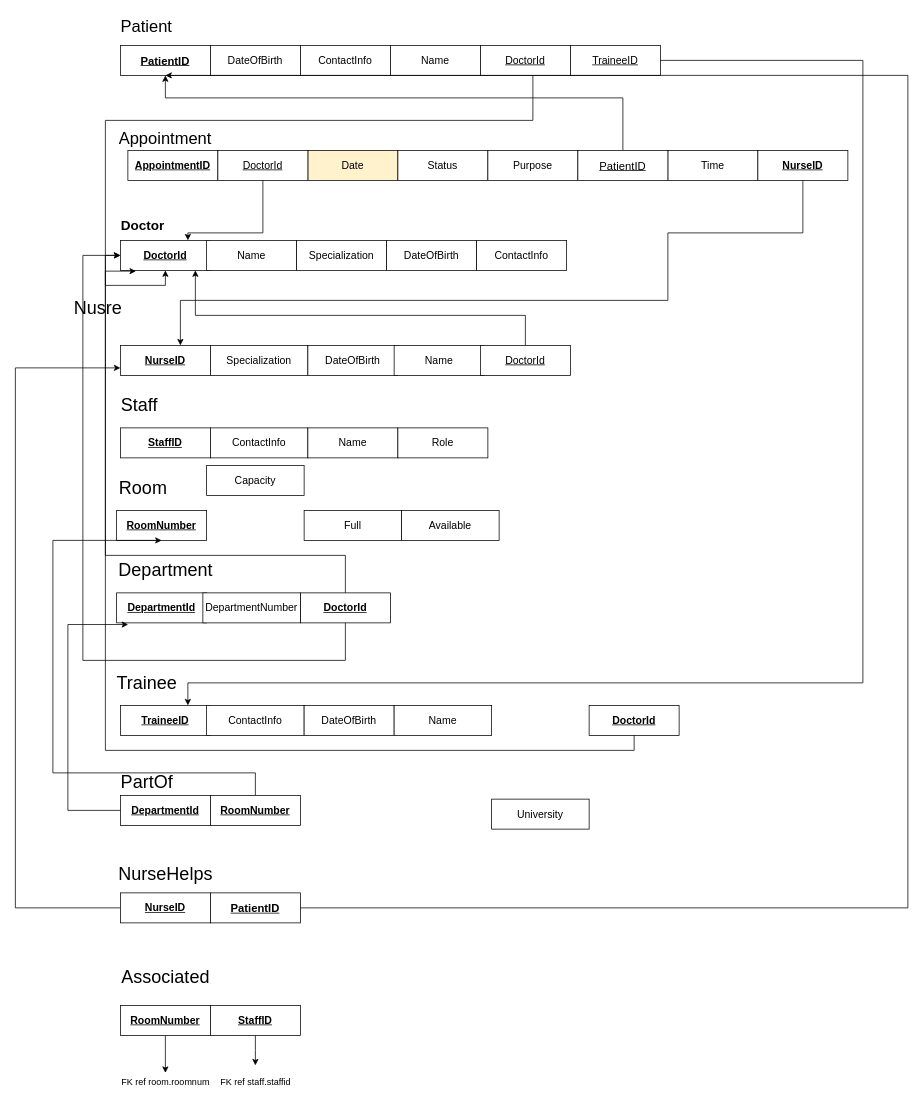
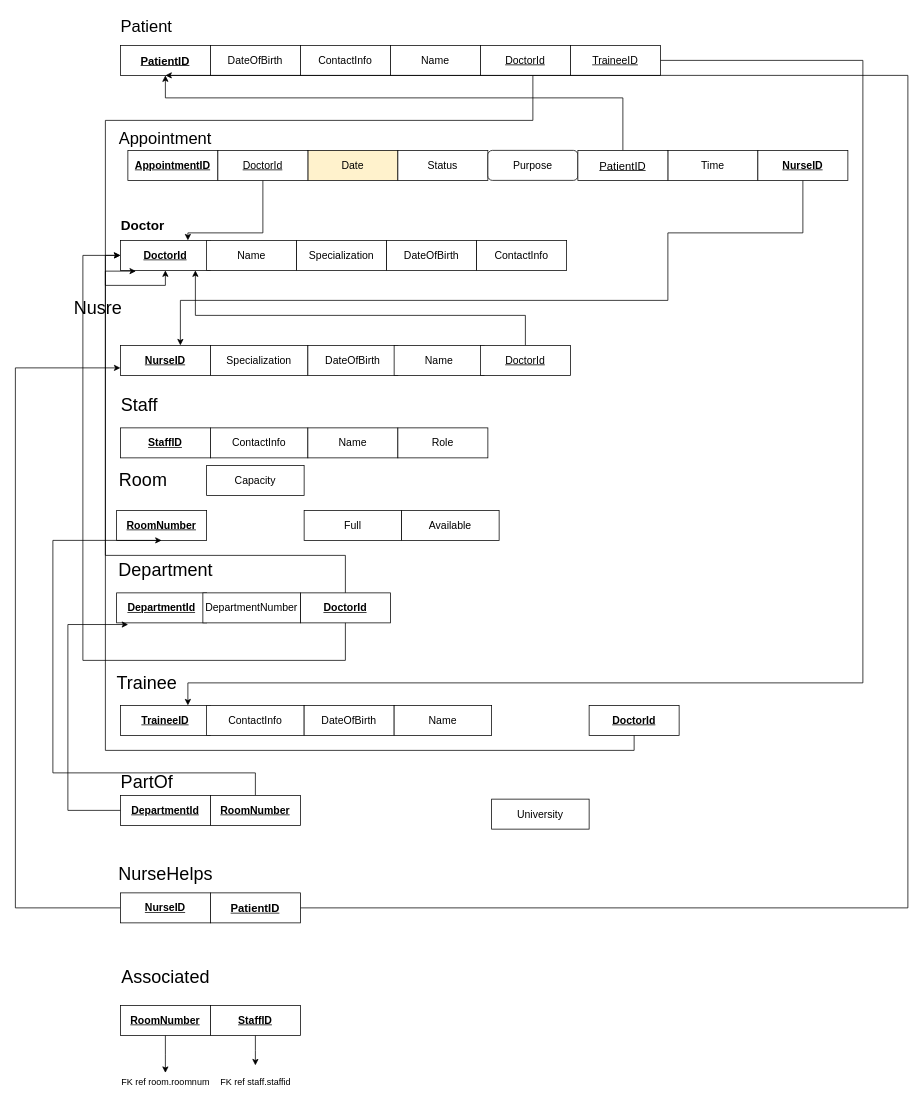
(533, 165) -> (533, 165)
(143, 488) -> (143, 480)
